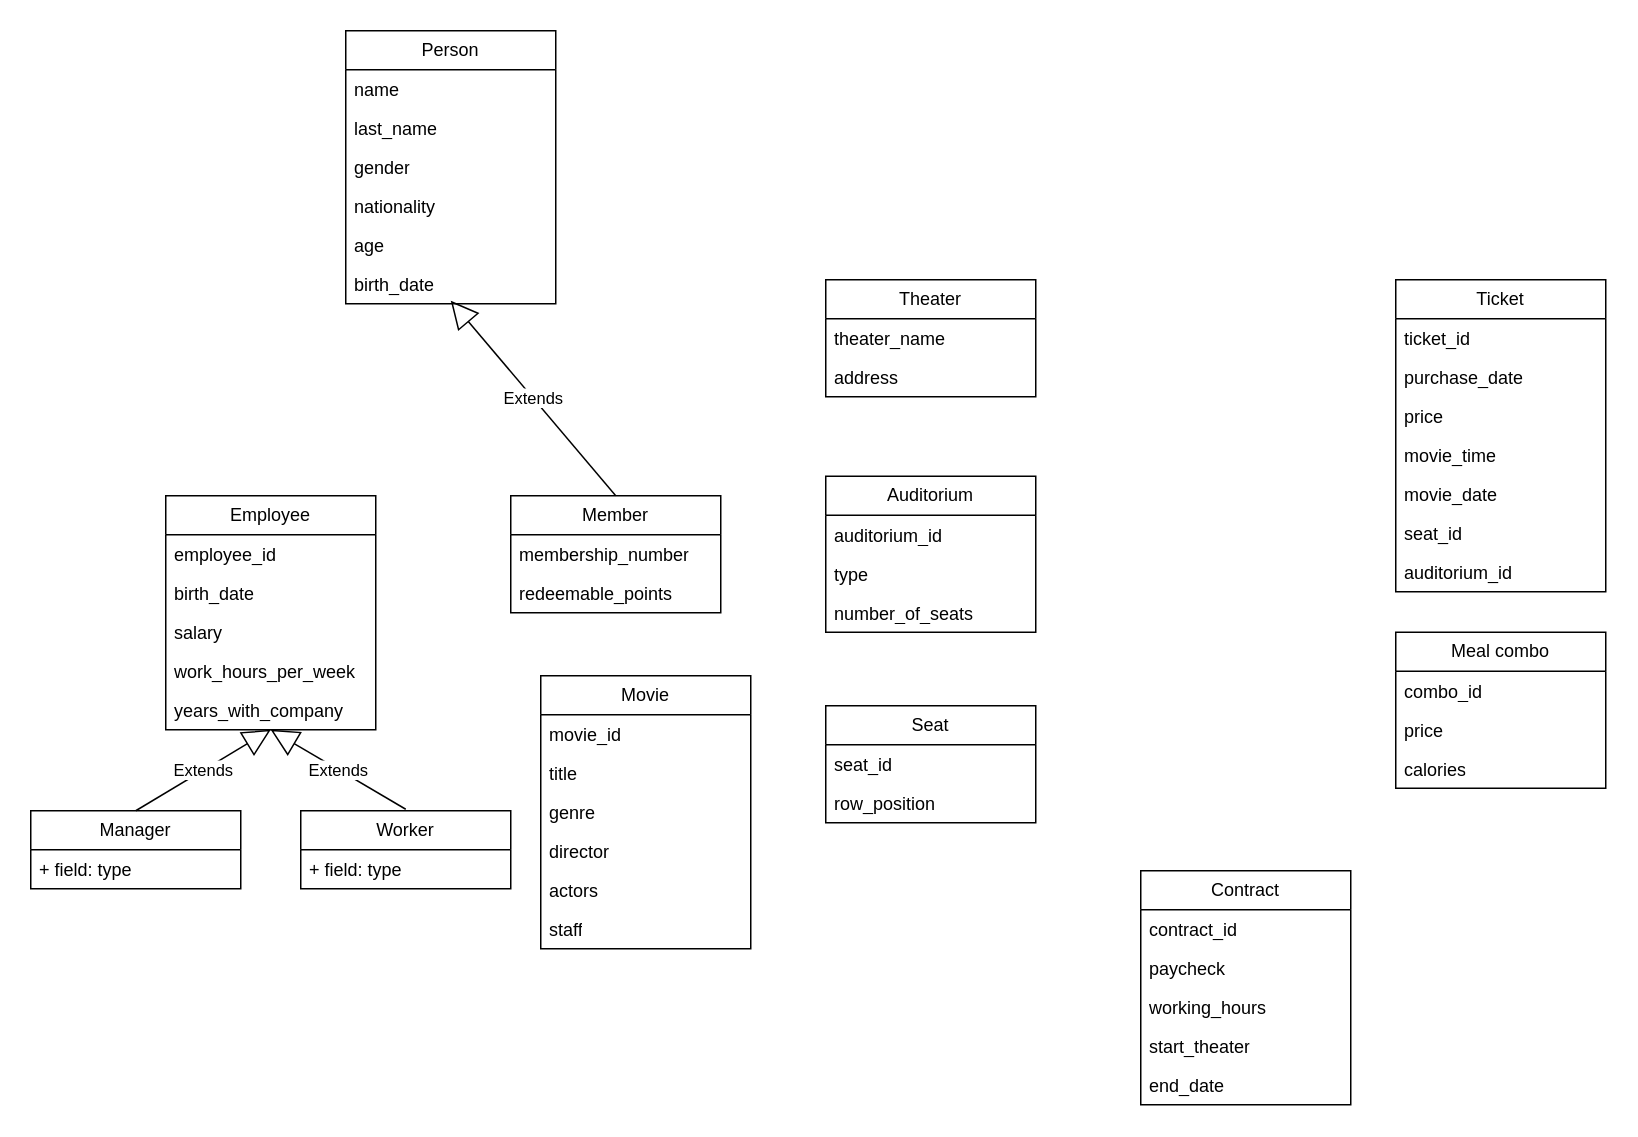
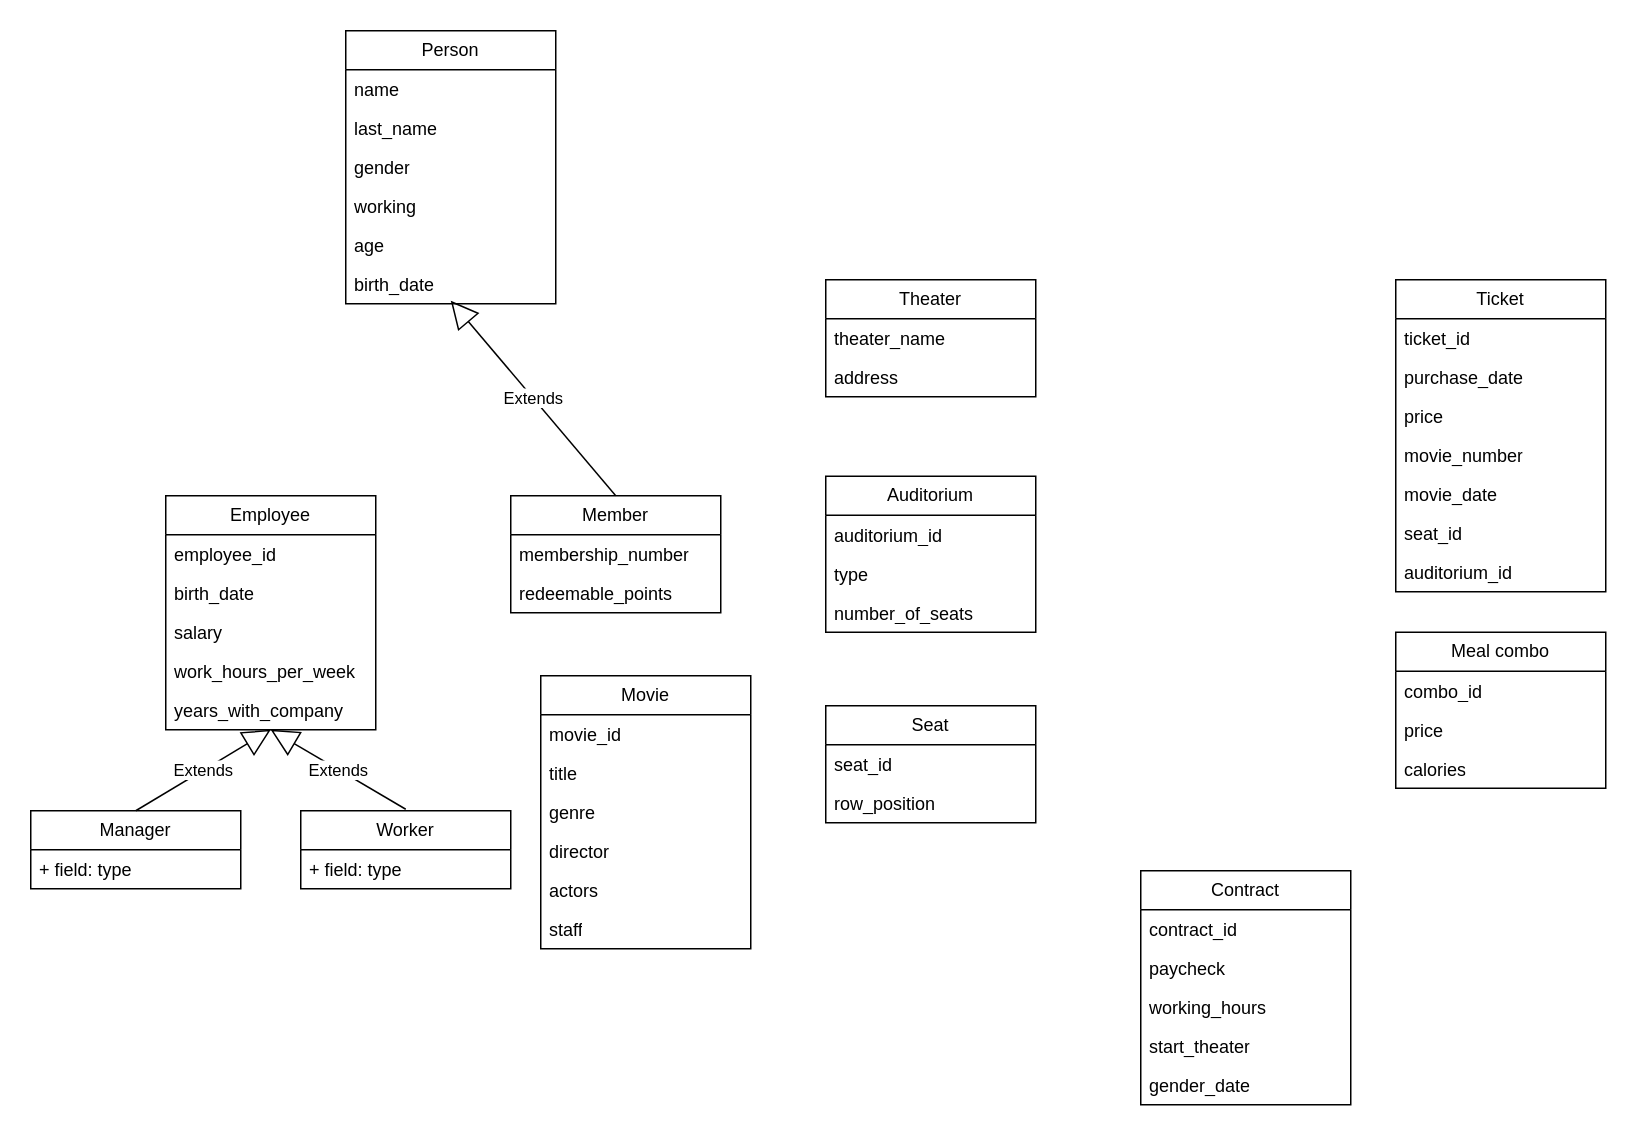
(403, 208) -> (388, 208)
(1450, 457) -> (1463, 457)
(1190, 1087) -> (1205, 1087)
